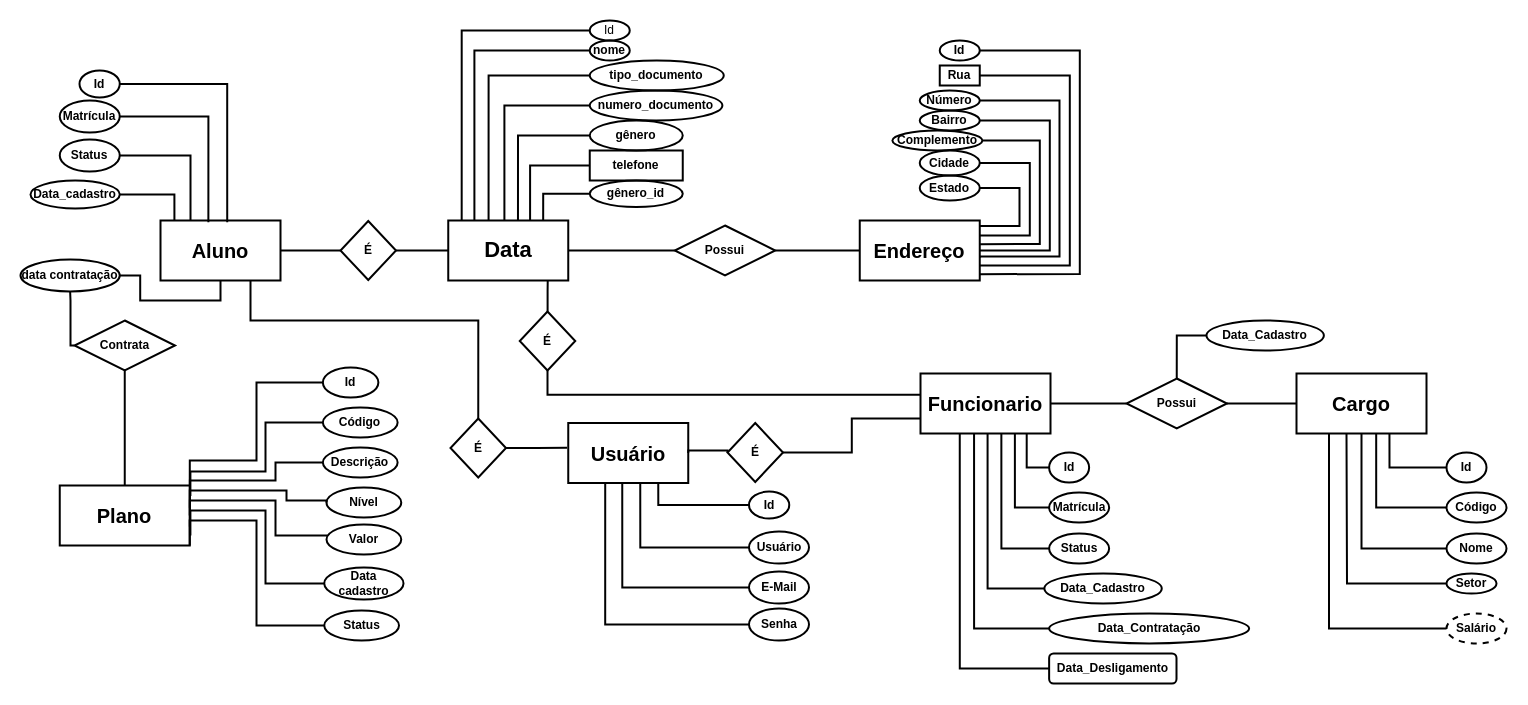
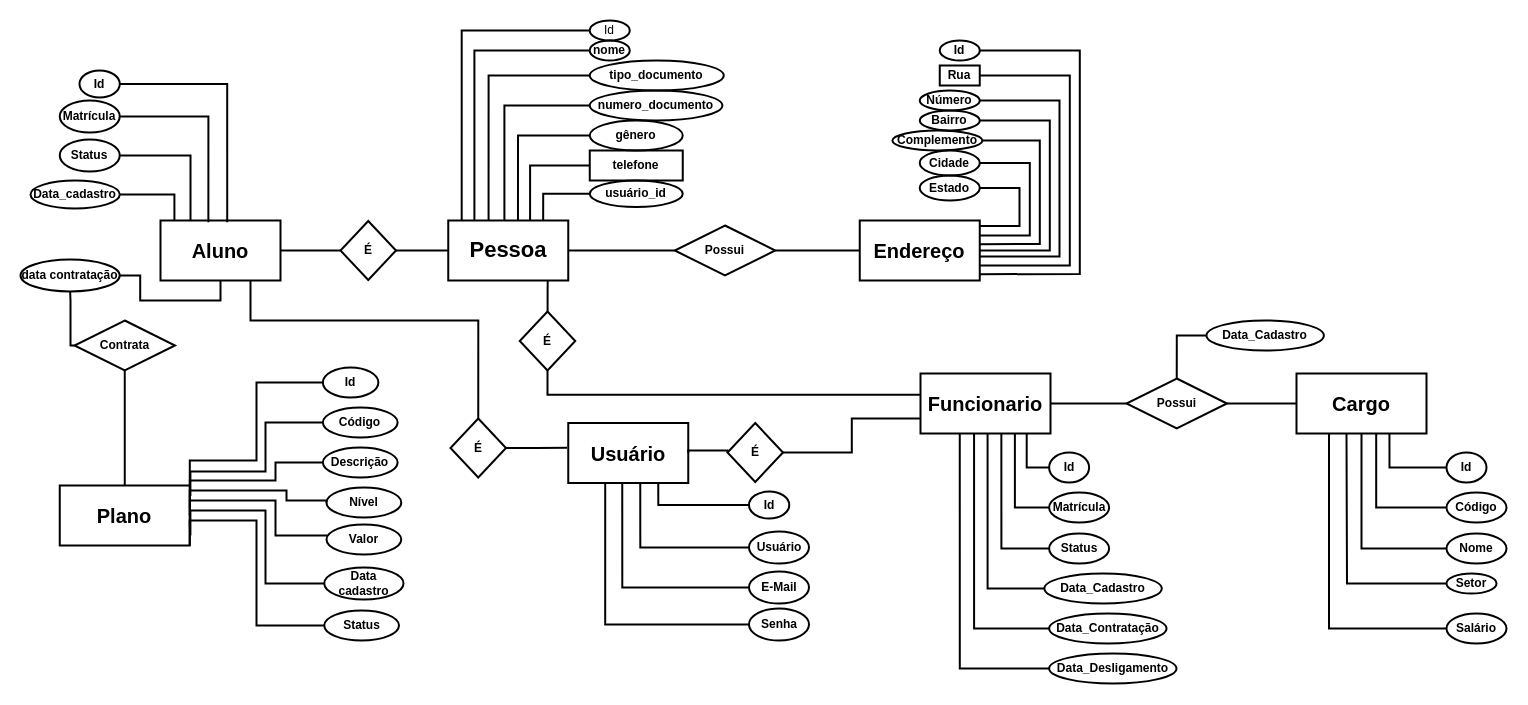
(636, 194) -> (636, 194)
(509, 251) -> (509, 251)
(1149, 629) -> (1108, 629)
(1477, 629) -> (1477, 629)
(1113, 669) -> (1113, 669)
